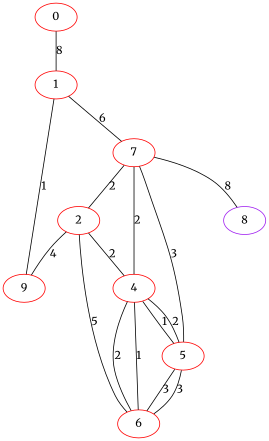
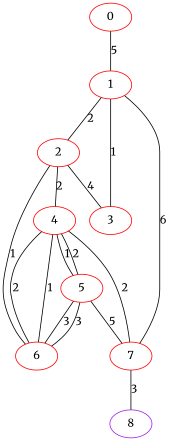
(60, 51) -> (114, 51)
(106, 187) -> (85, 119)
(228, 187) -> (134, 390)
(174, 254) -> (113, 322)
(24, 288) -> (111, 221)
(95, 322) -> (13, 254)
